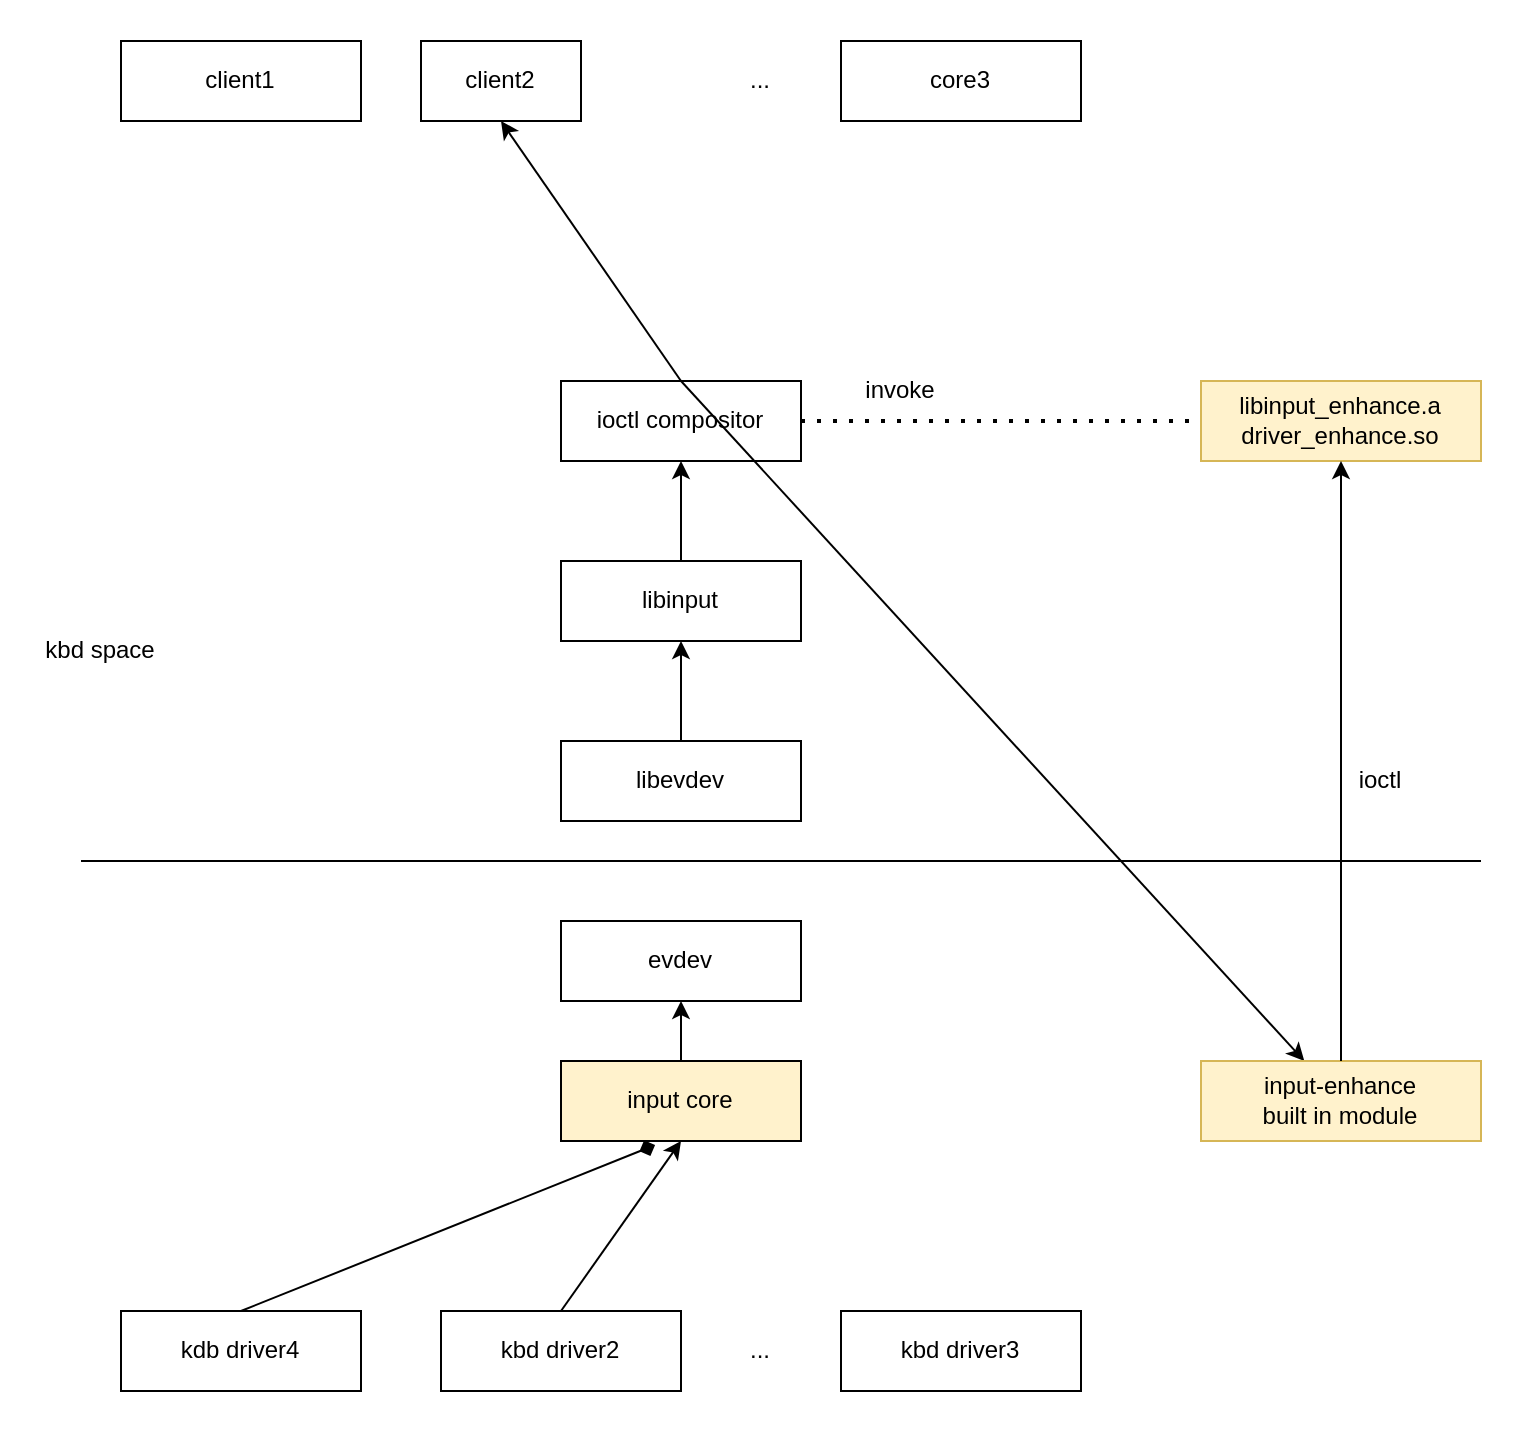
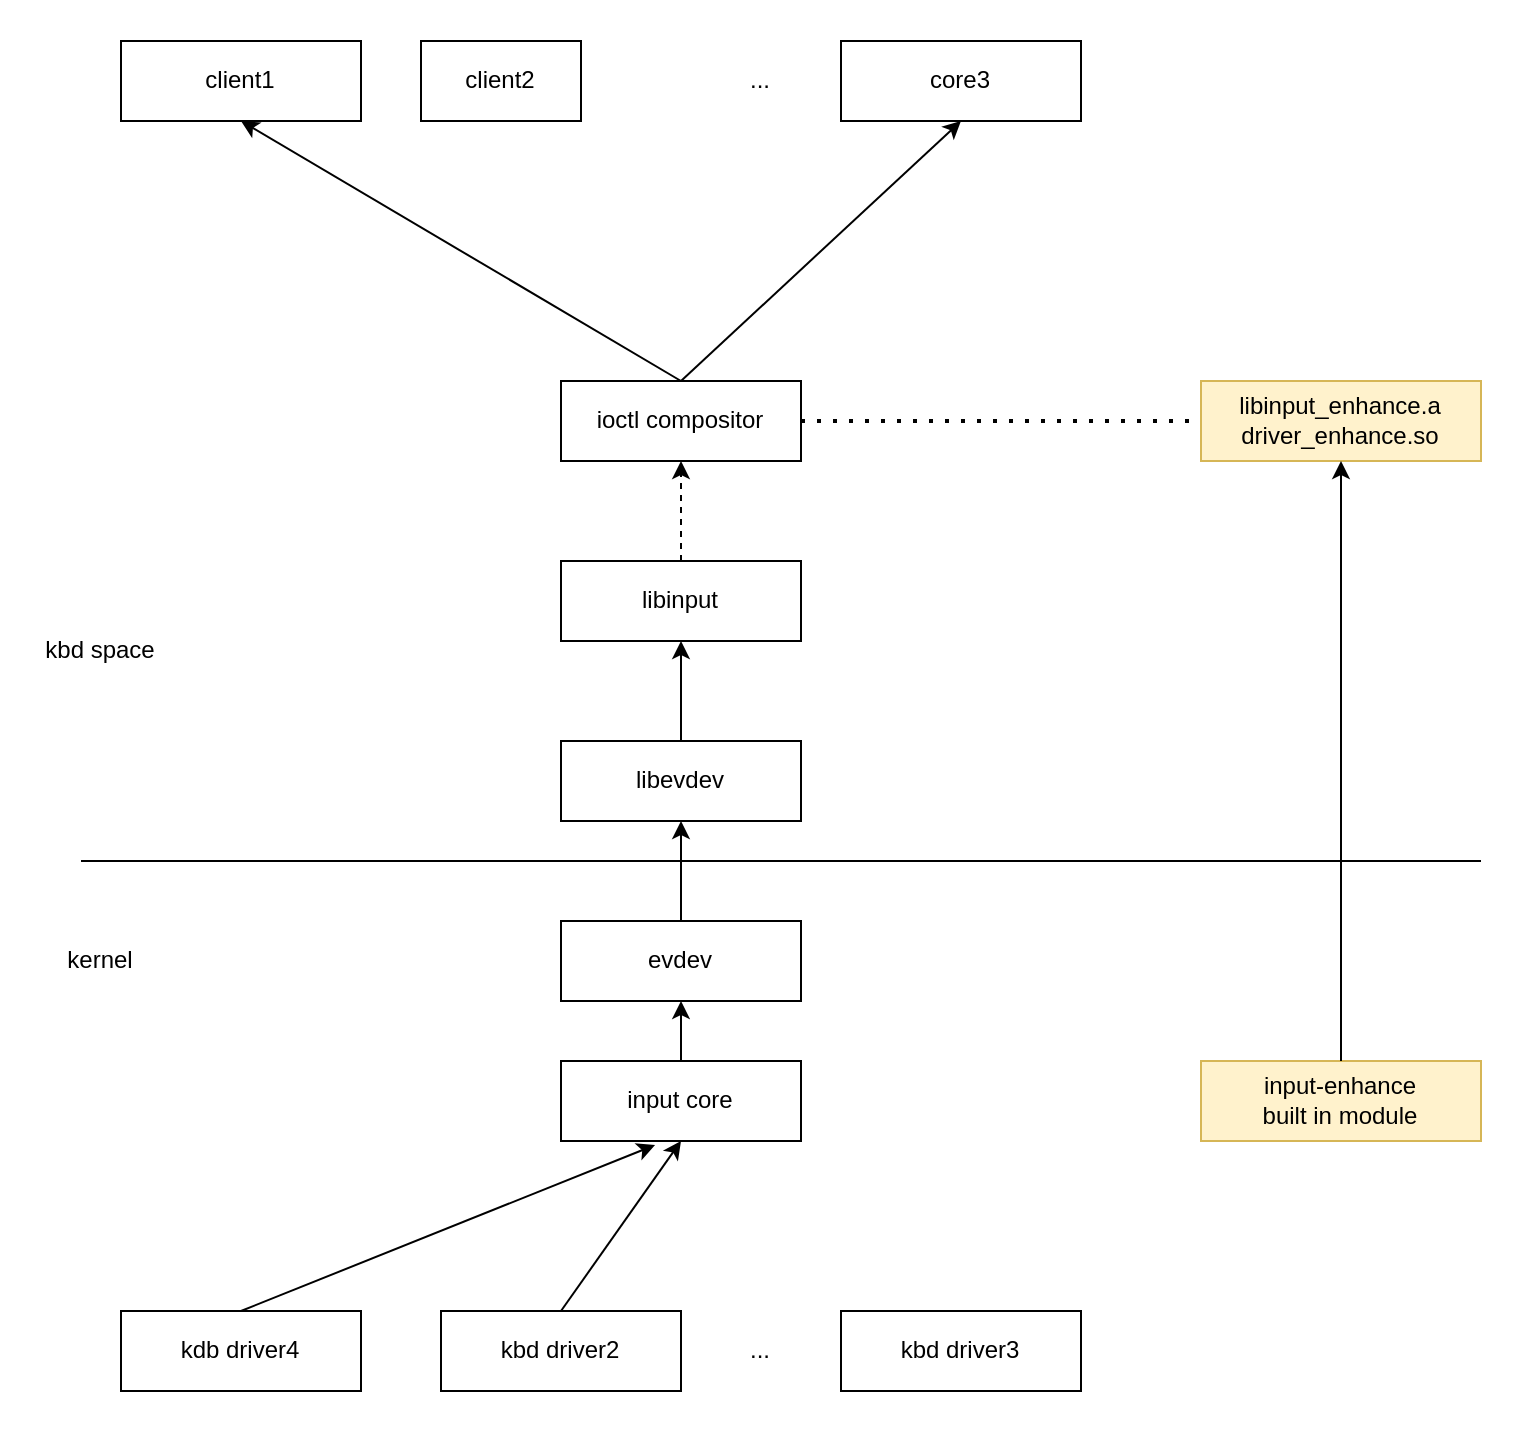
(593, 253) -> none
none -> (816, 256)
(901, 391) -> none
(681, 516) -> (681, 516)
(901, 621) -> (464, 253)
(1381, 781) -> none
none -> (681, 878)
none -> (101, 961)
(681, 1101) -> (681, 1101)
(640, 1151) -> (640, 1151)
